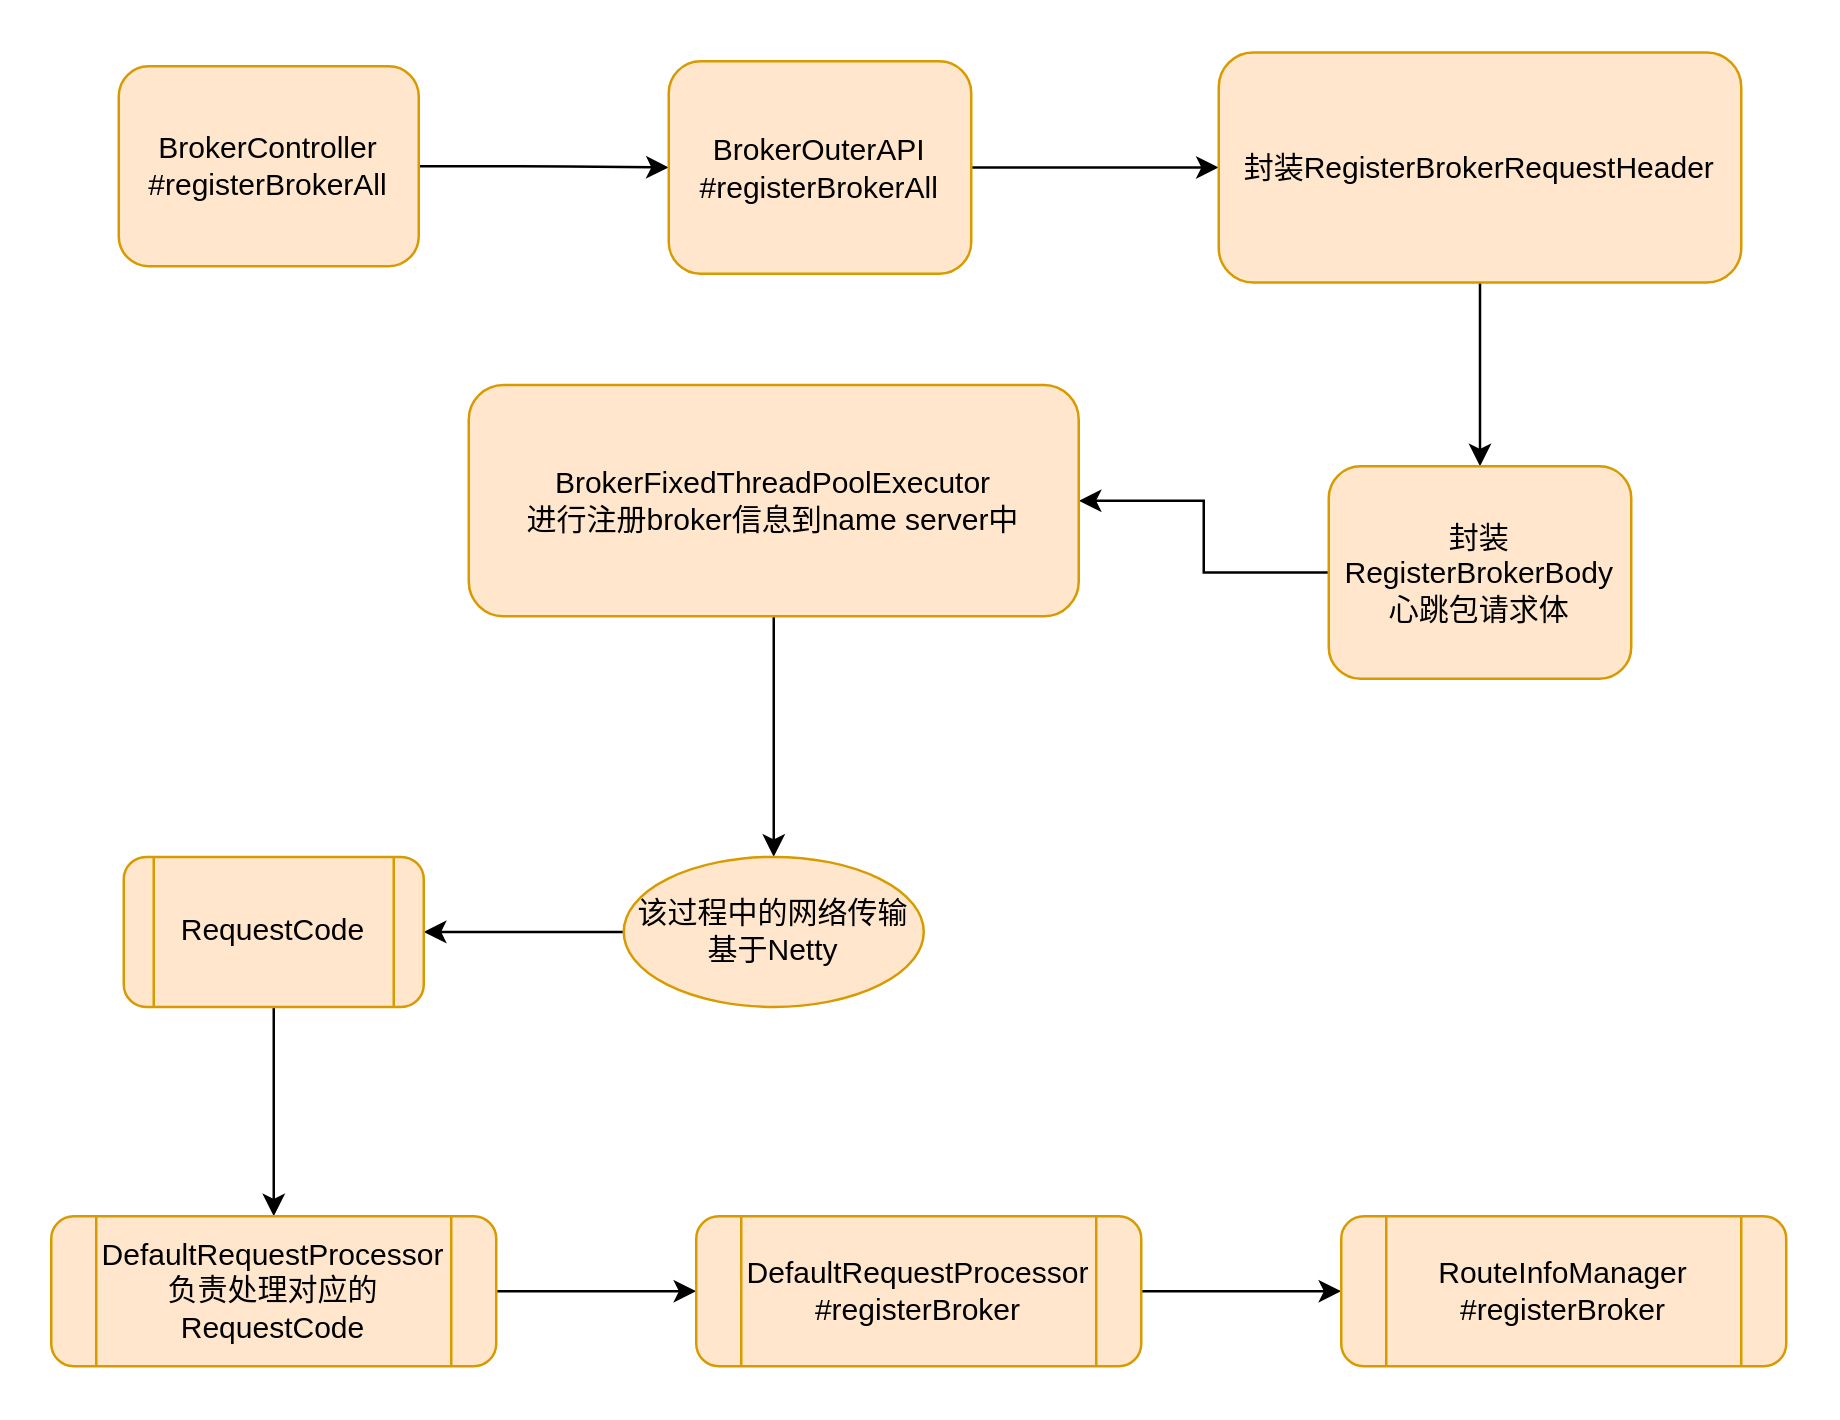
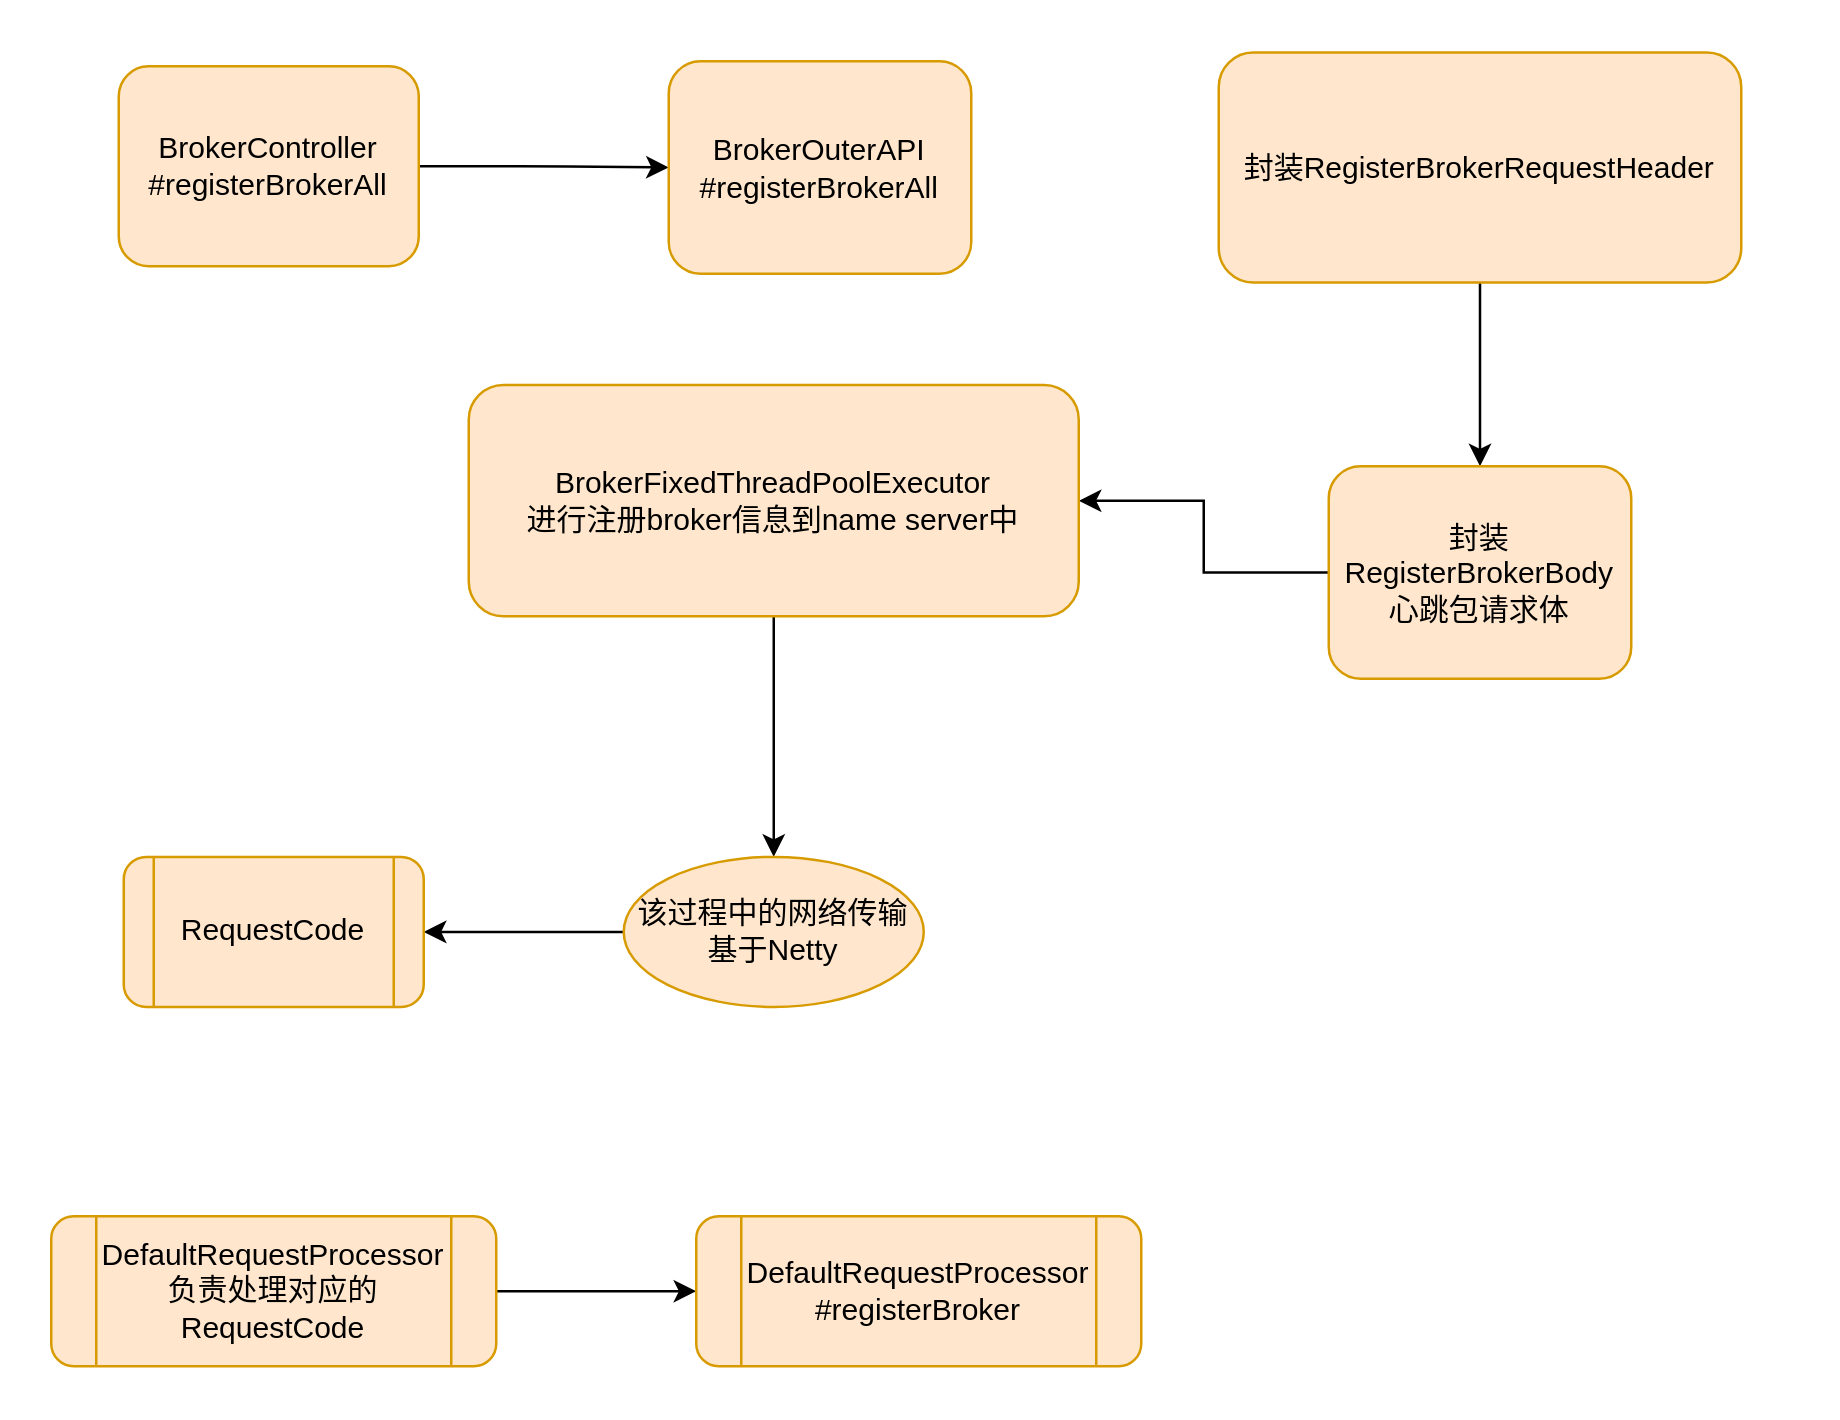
(1087, 168) -> none
(274, 1103) -> none
(1233, 1291) -> none
(1564, 1291) -> none
